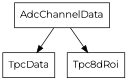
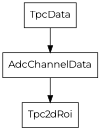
(47, 37) -> (50, 37)
(96, 65) -> (50, 115)
